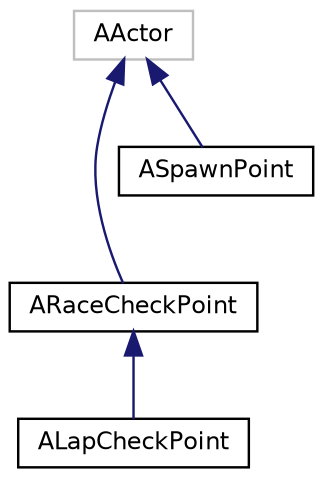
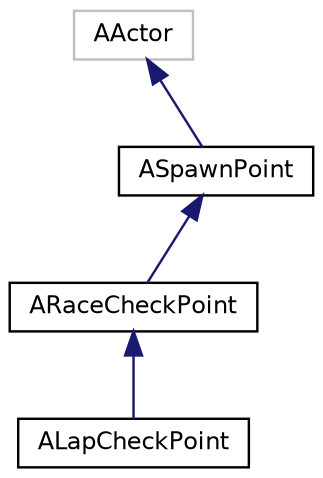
(96, 183) -> (168, 250)
